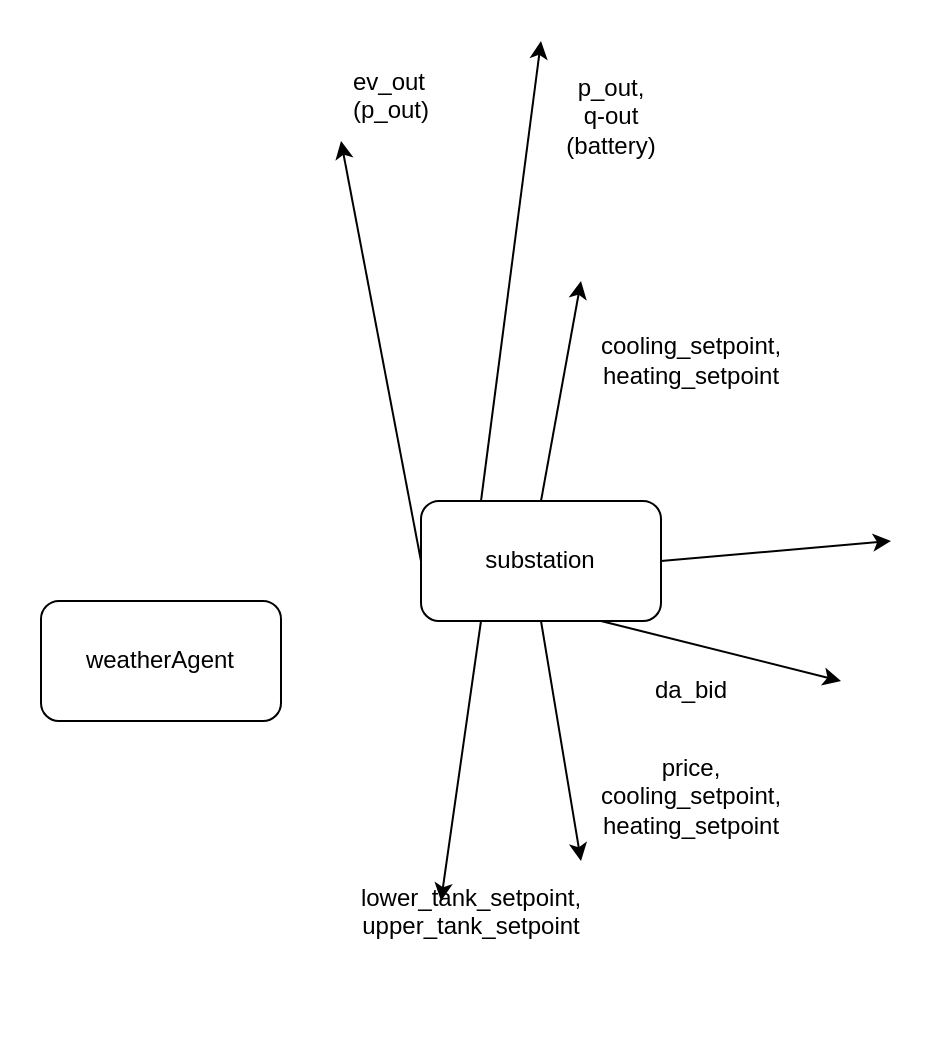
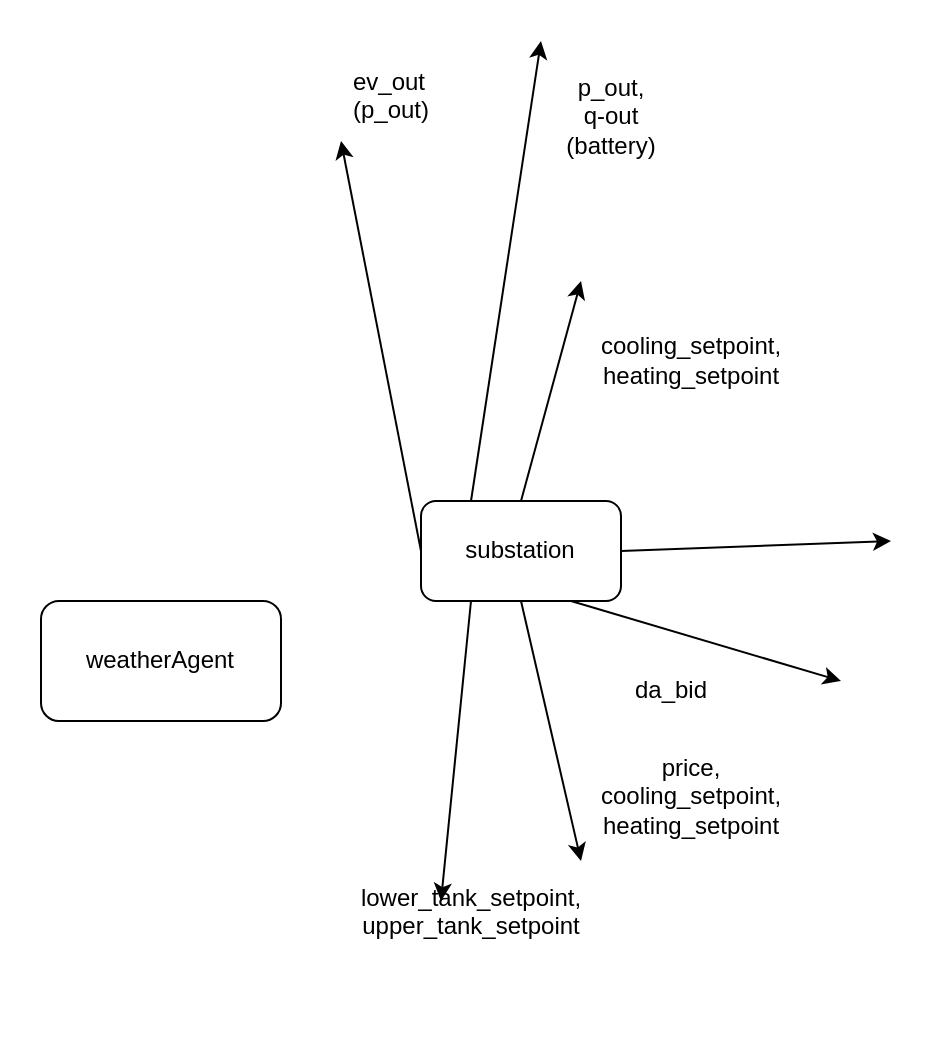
(541, 561) -> (521, 551)
(691, 691) -> (671, 691)
